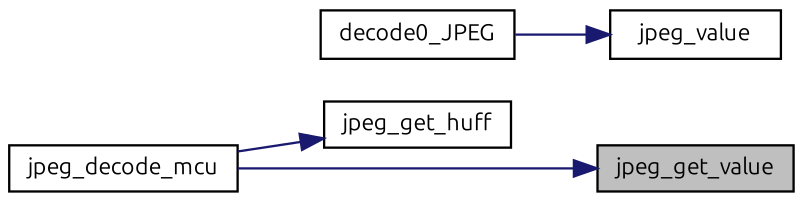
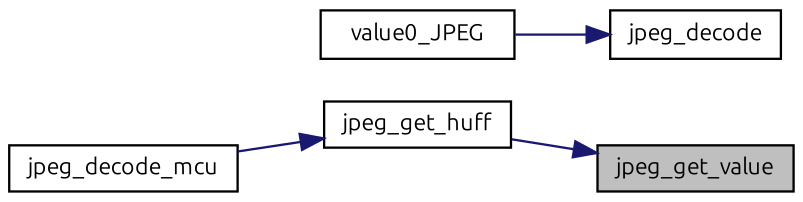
(418, 35) -> (418, 35)
(696, 35) -> (696, 35)
(406, 168) -> (543, 144)
